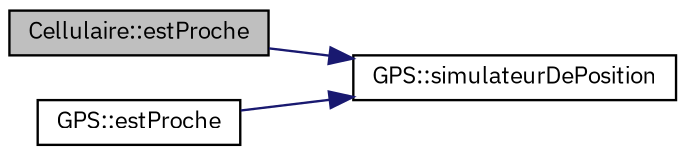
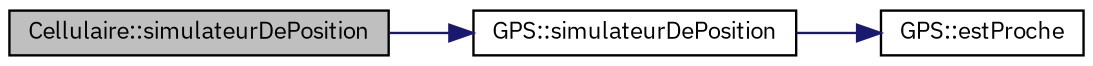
(139, 33) -> (199, 33)
(285, 105) -> (827, 33)
